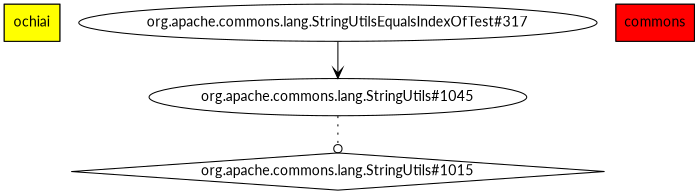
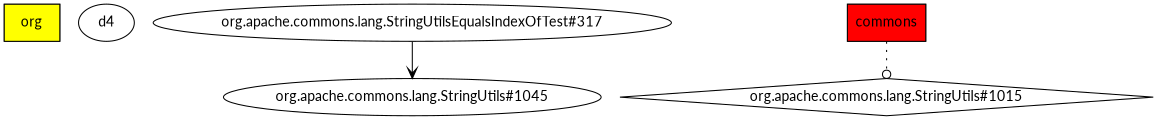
(32, 23) -> (32, 23)
none -> (106, 23)
(338, 130) -> (887, 56)
